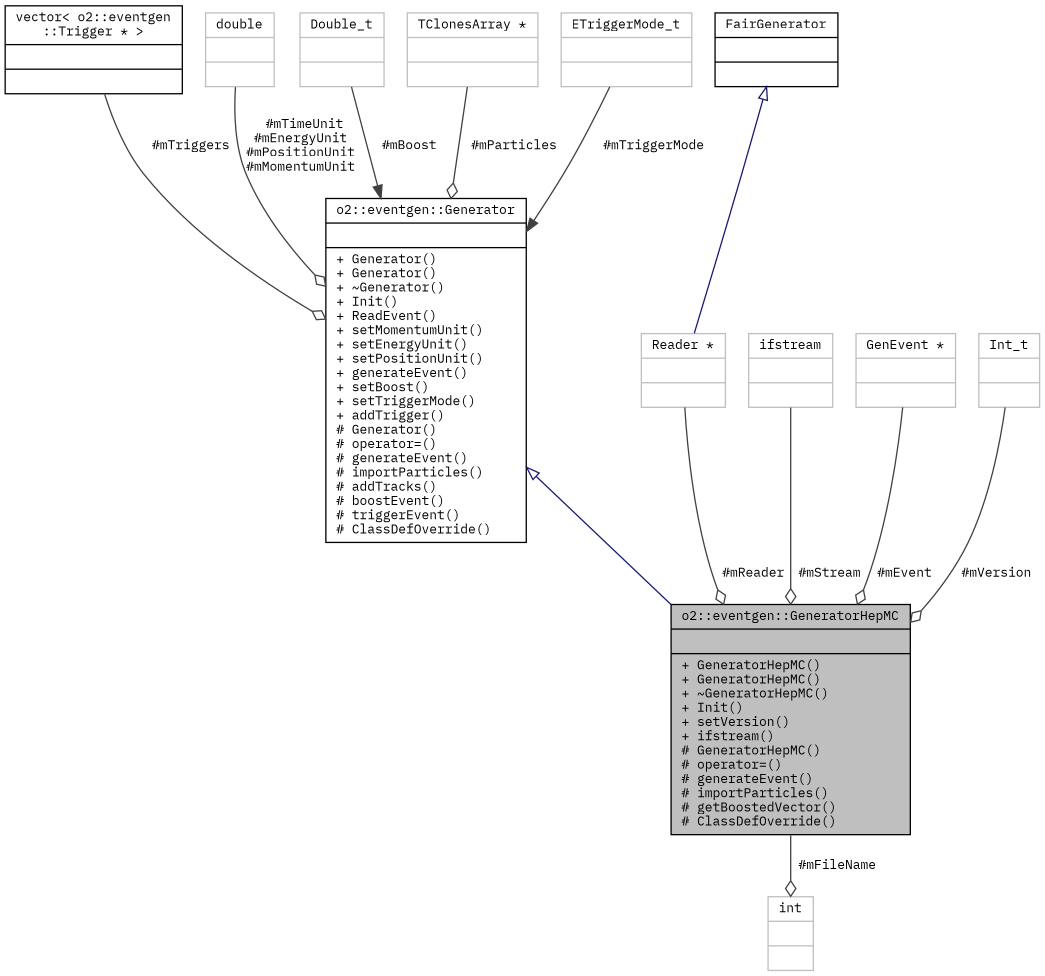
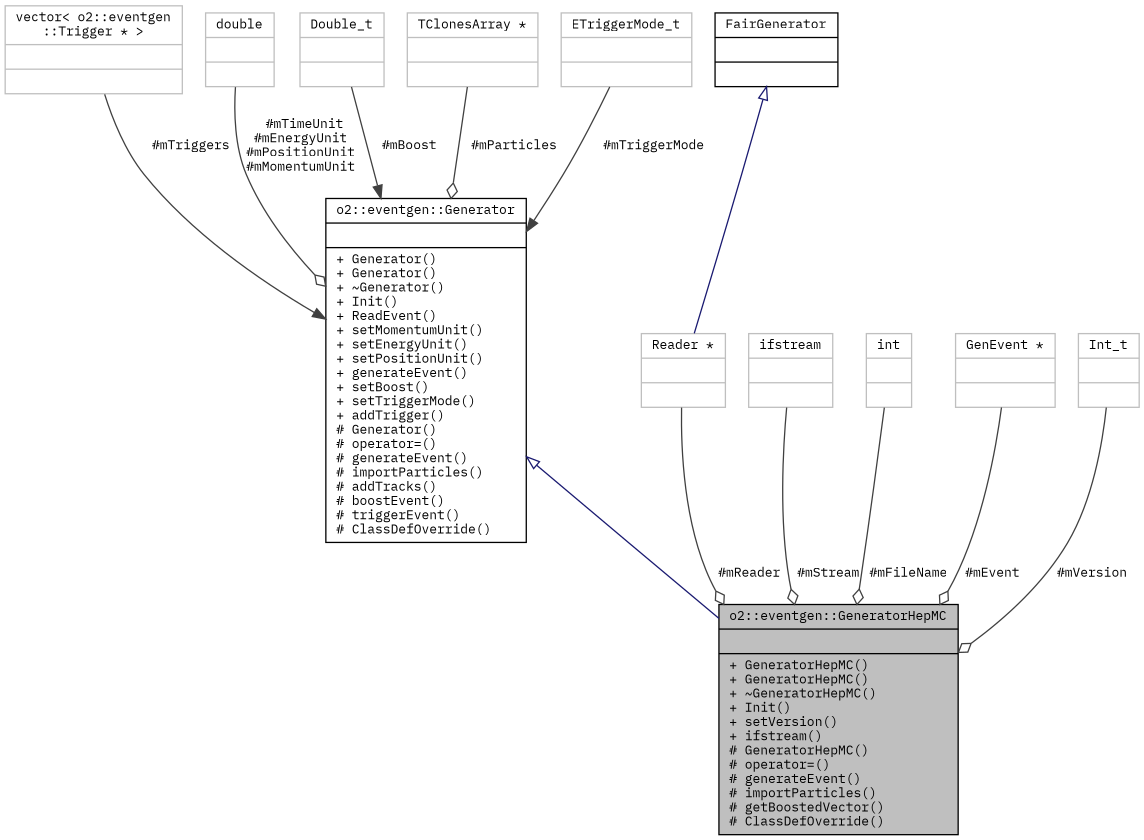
(94, 50) -> (94, 50)
(188, 221) -> (189, 222)
(791, 858) -> (872, 498)
